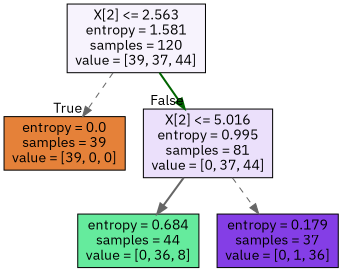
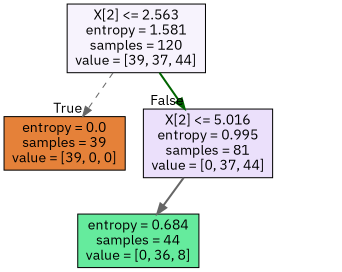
(278, 241) -> none
